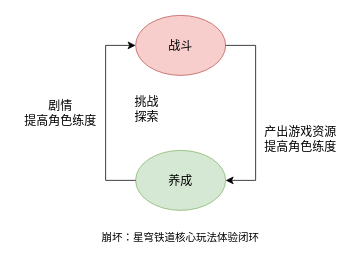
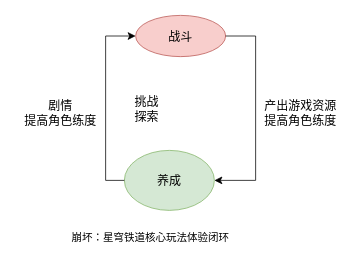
(180, 45) -> (180, 36)
(300, 139) -> (300, 113)
(180, 180) -> (169, 180)
(180, 237) -> (150, 237)
